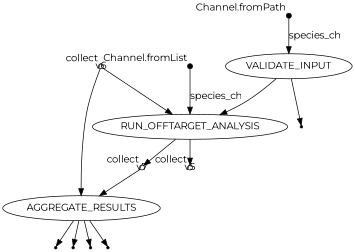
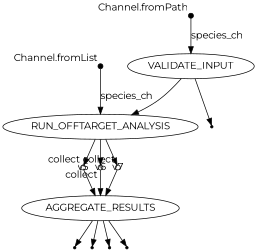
(135, 89) -> (100, 149)
none -> (88, 180)
